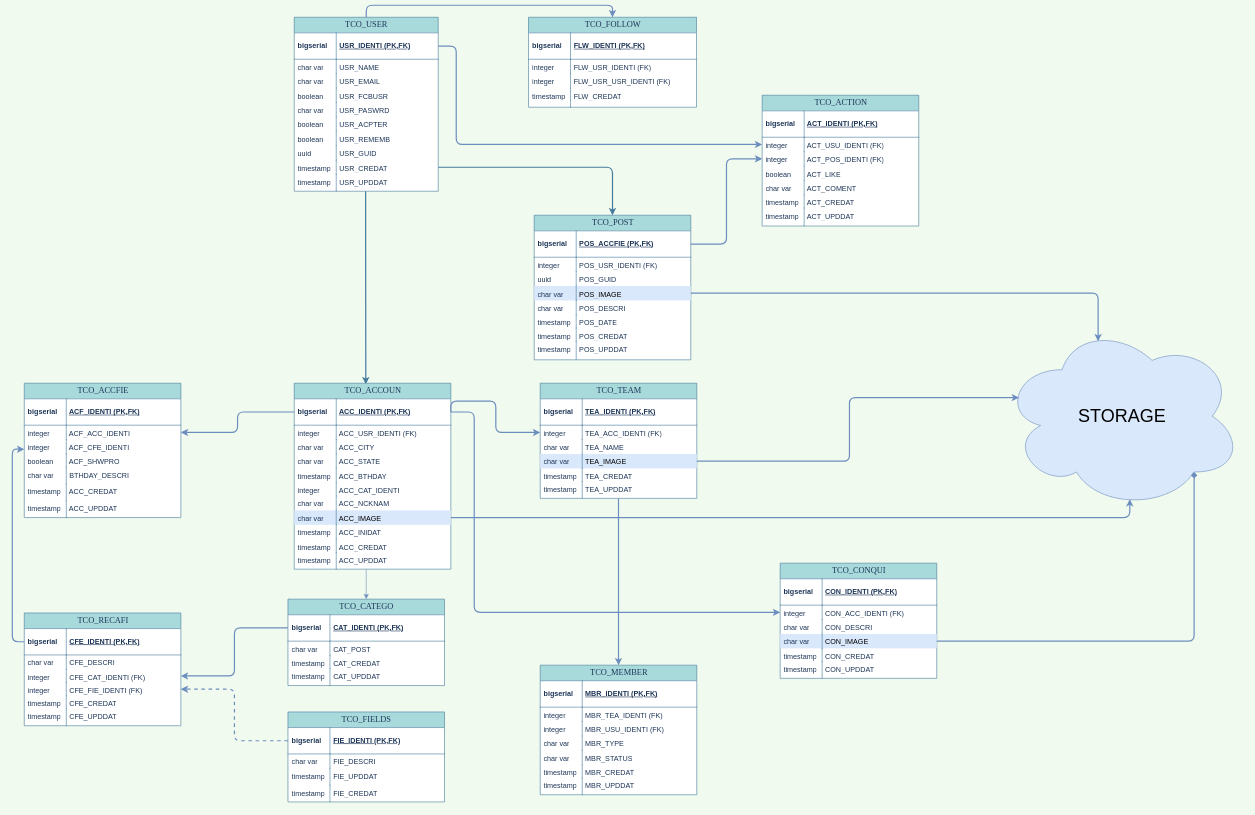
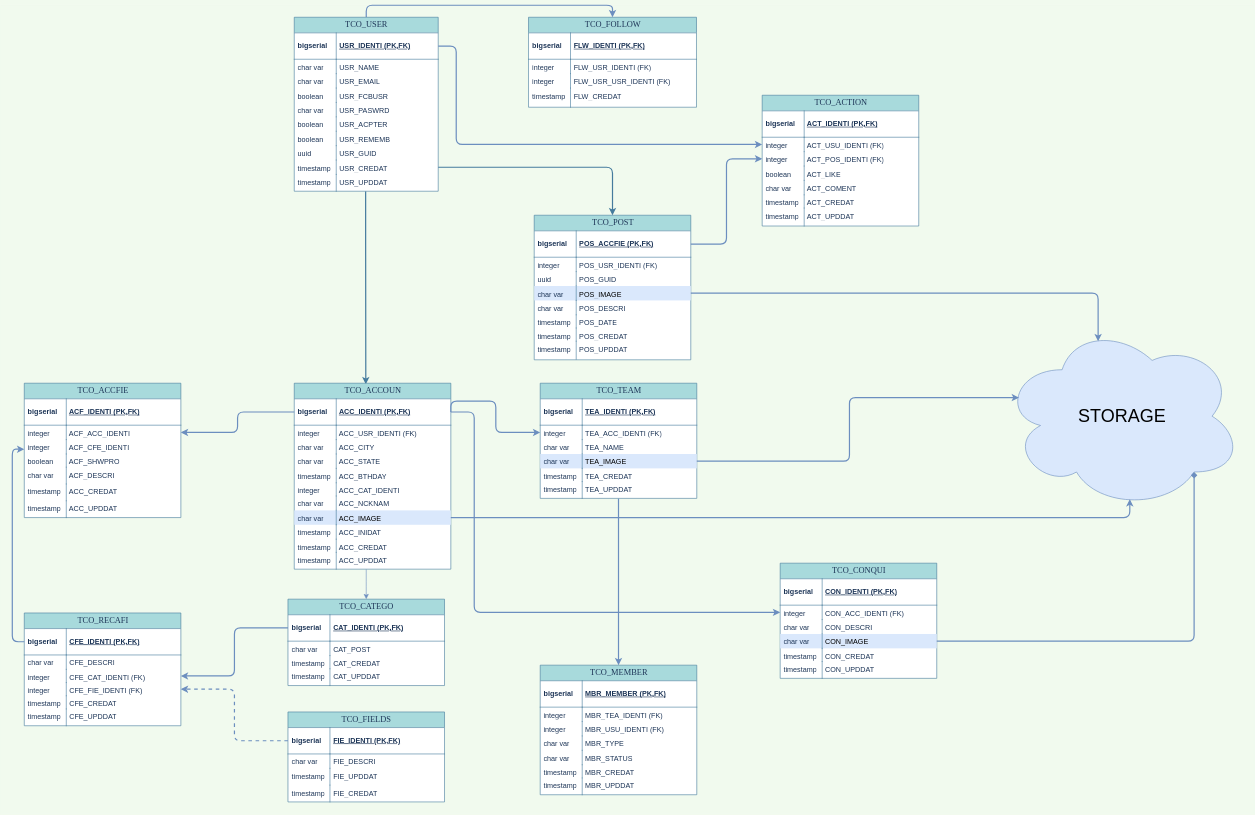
(88, 476) -> (82, 476)
(612, 694) -> (612, 694)
